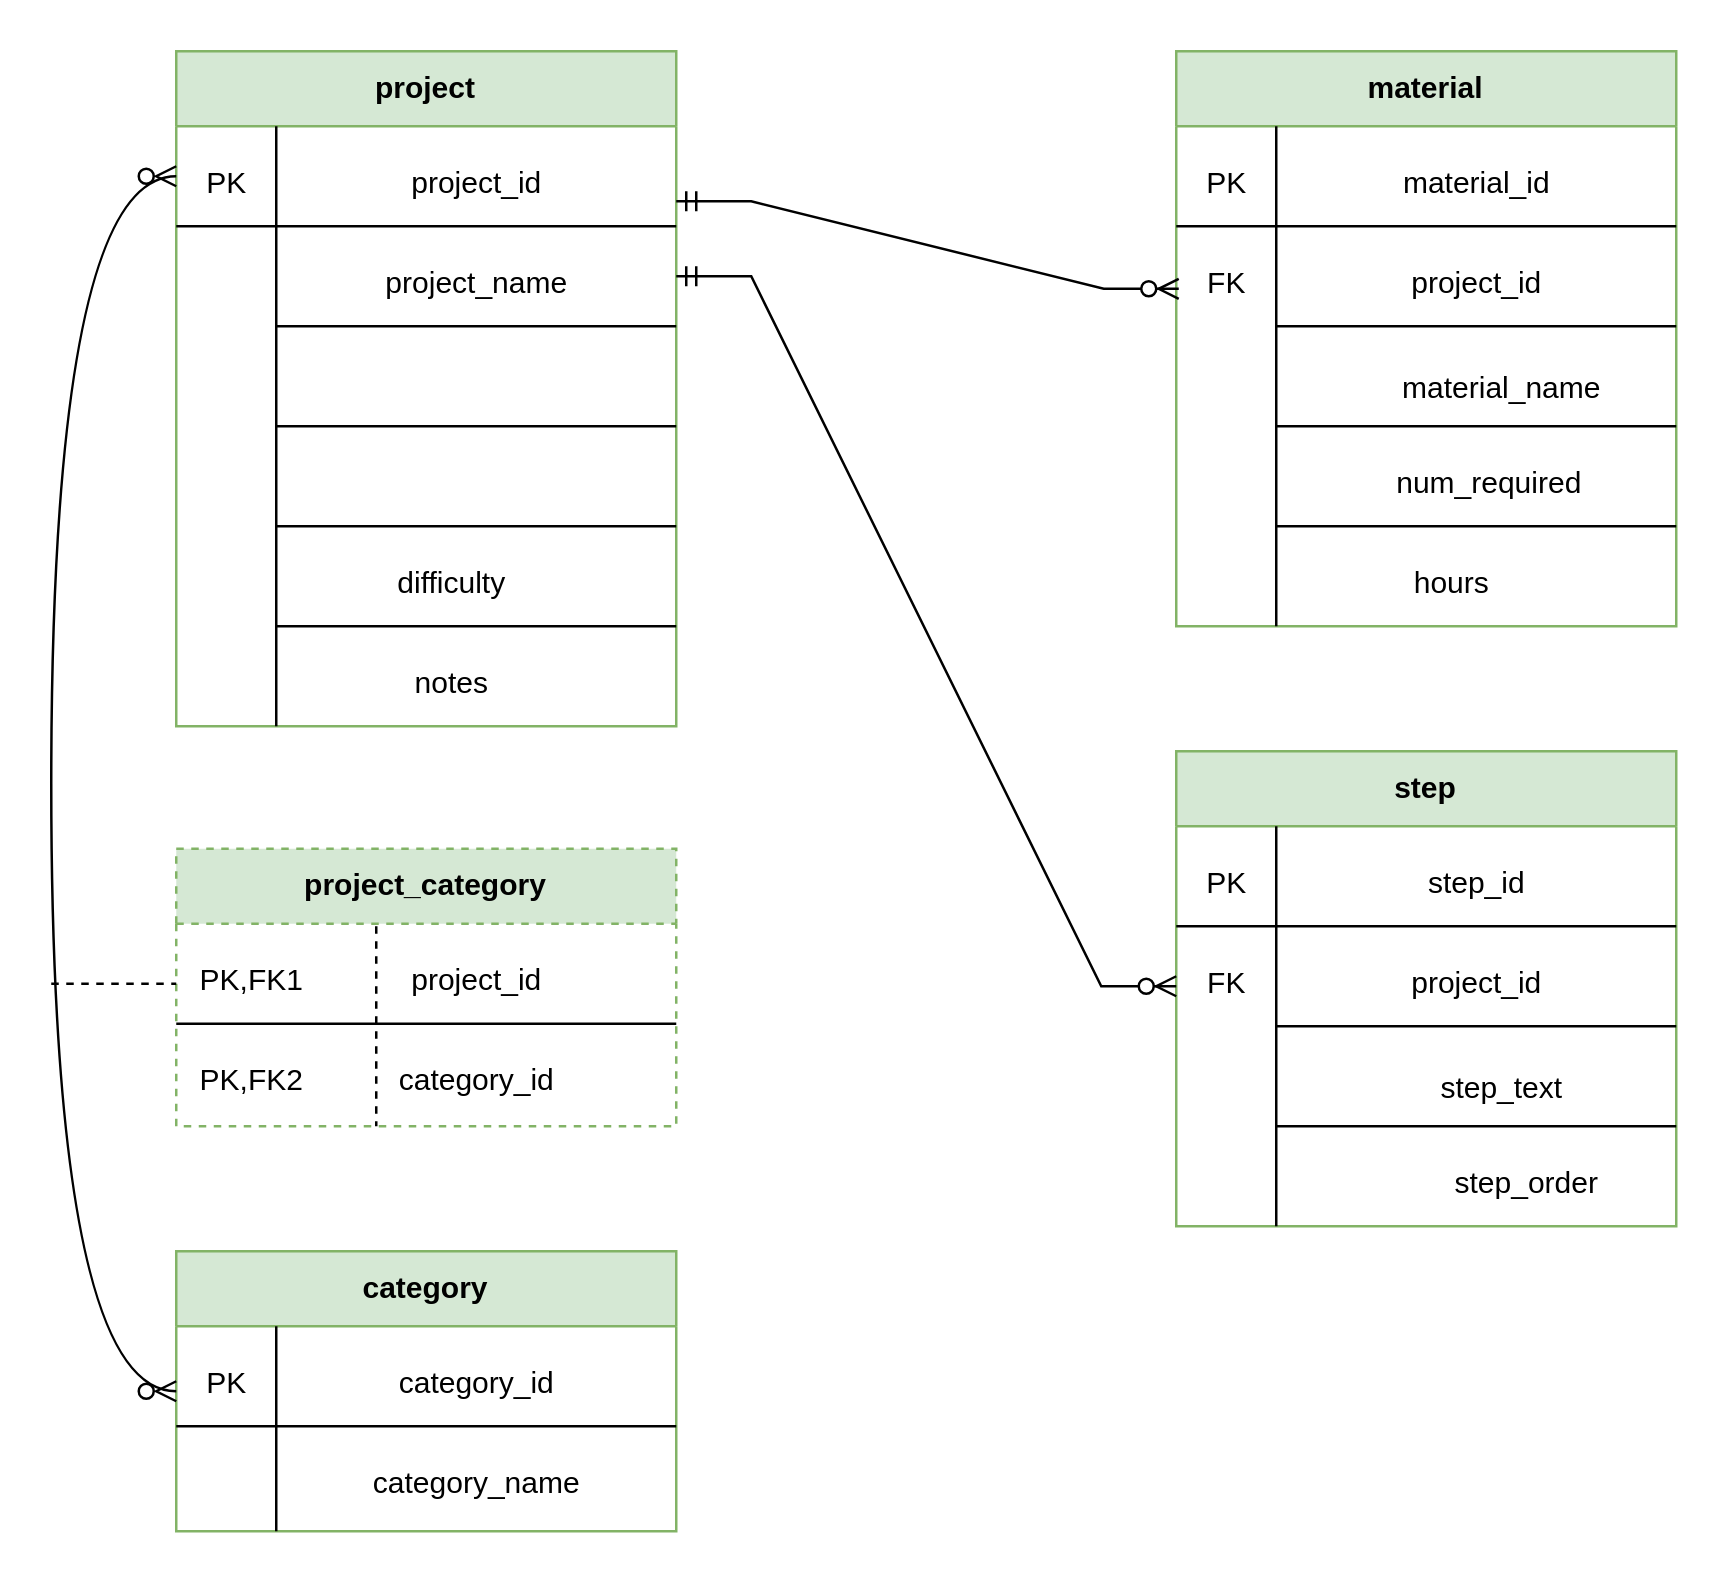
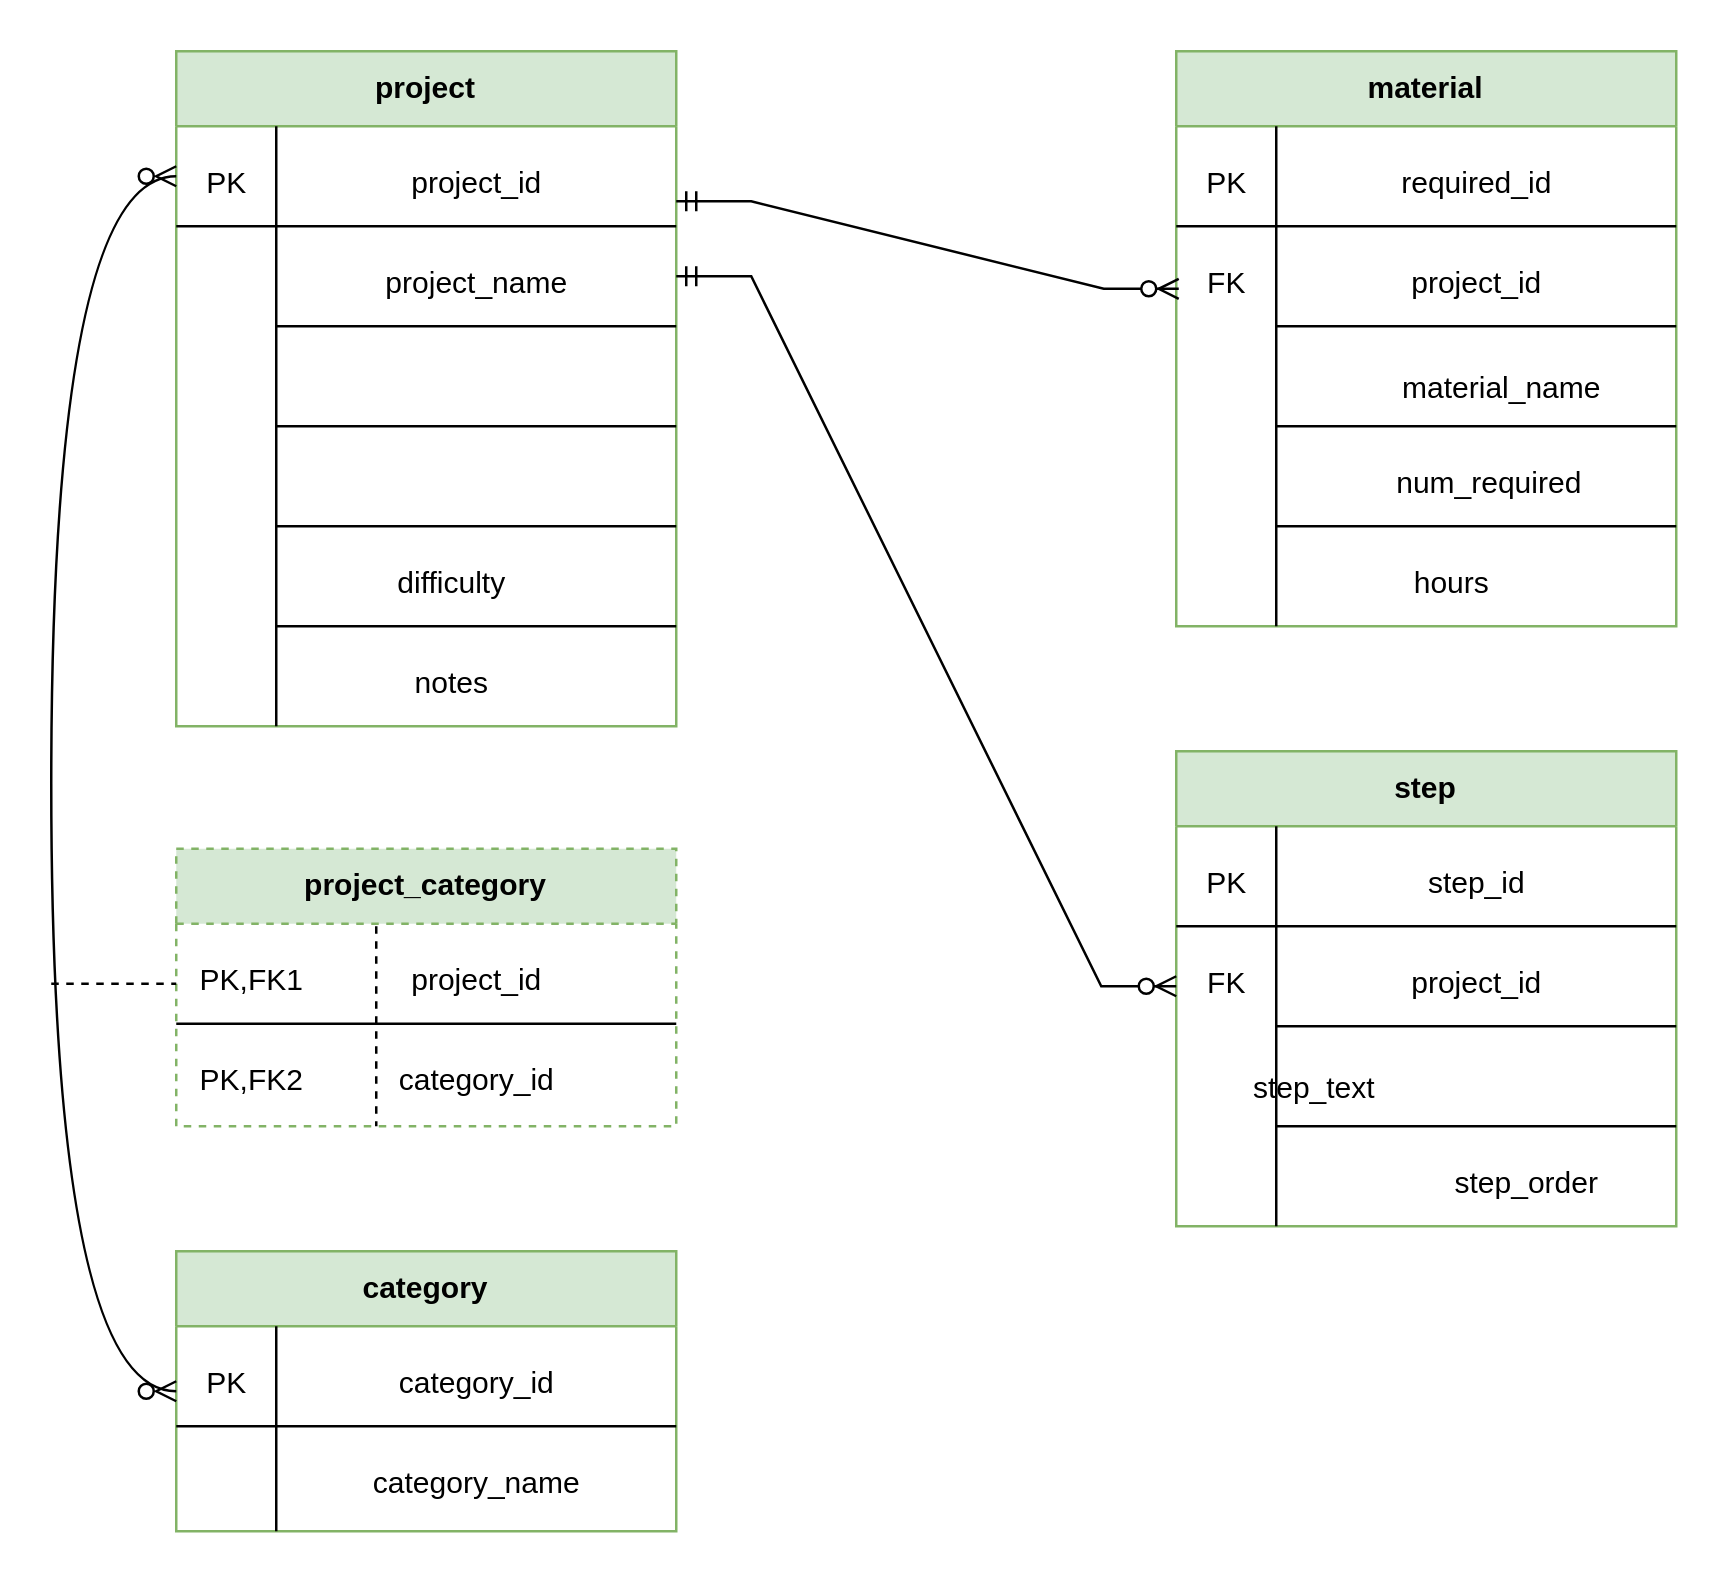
(1478, 184) -> (1478, 184)
(1501, 1089) -> (1314, 1089)
